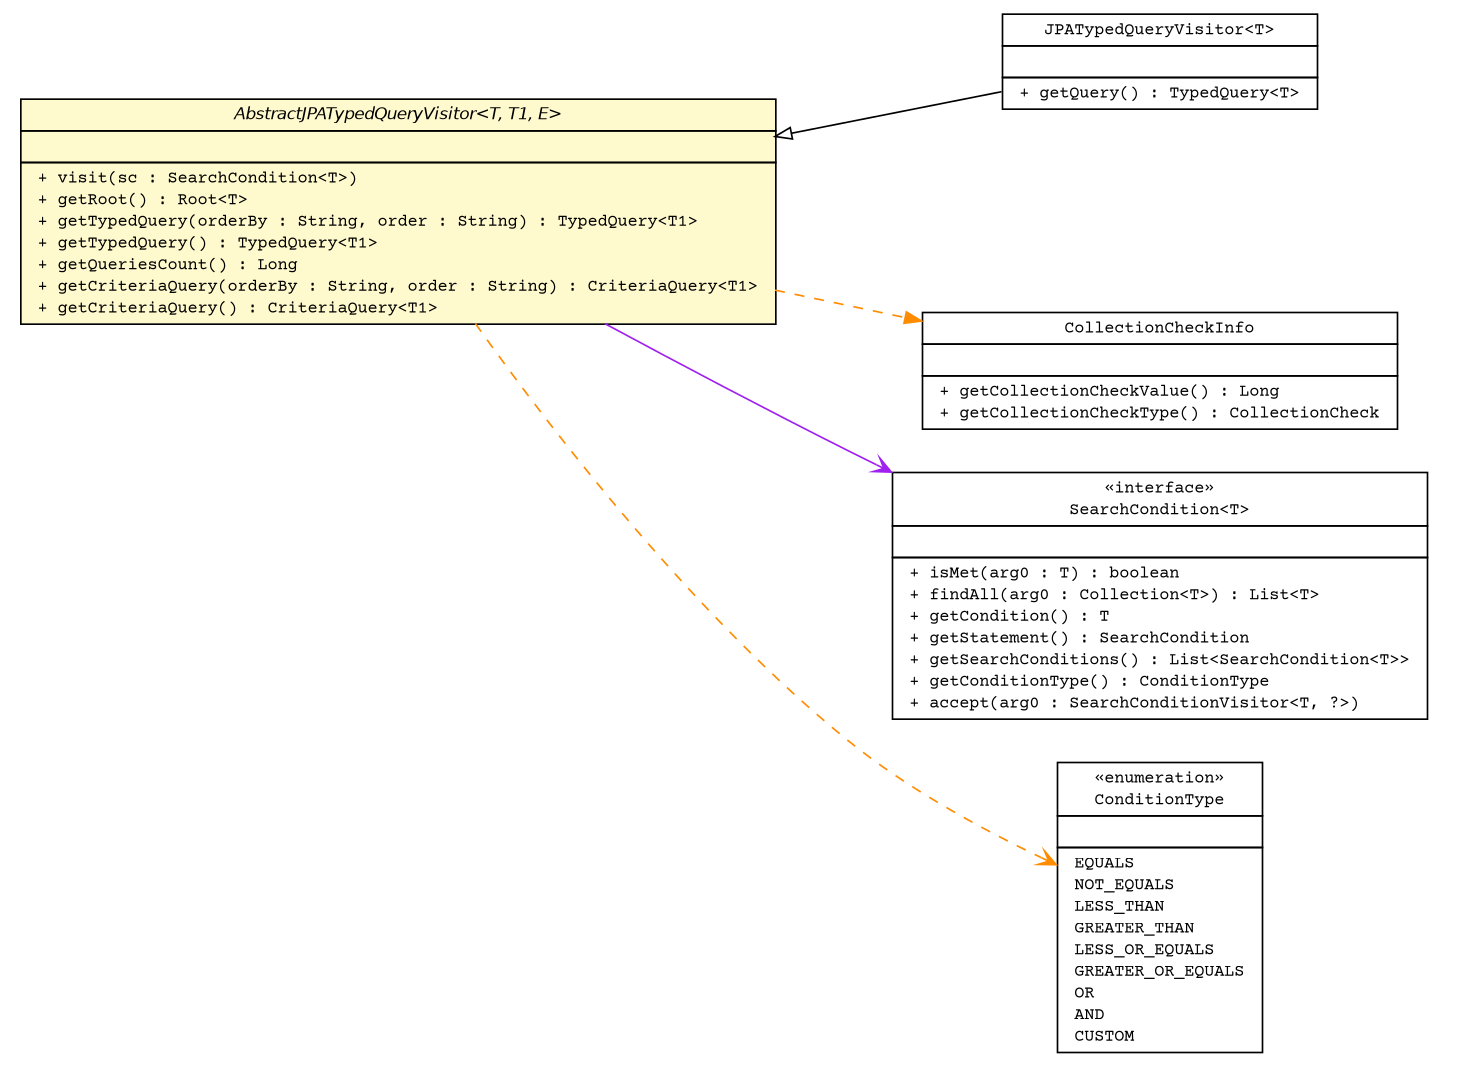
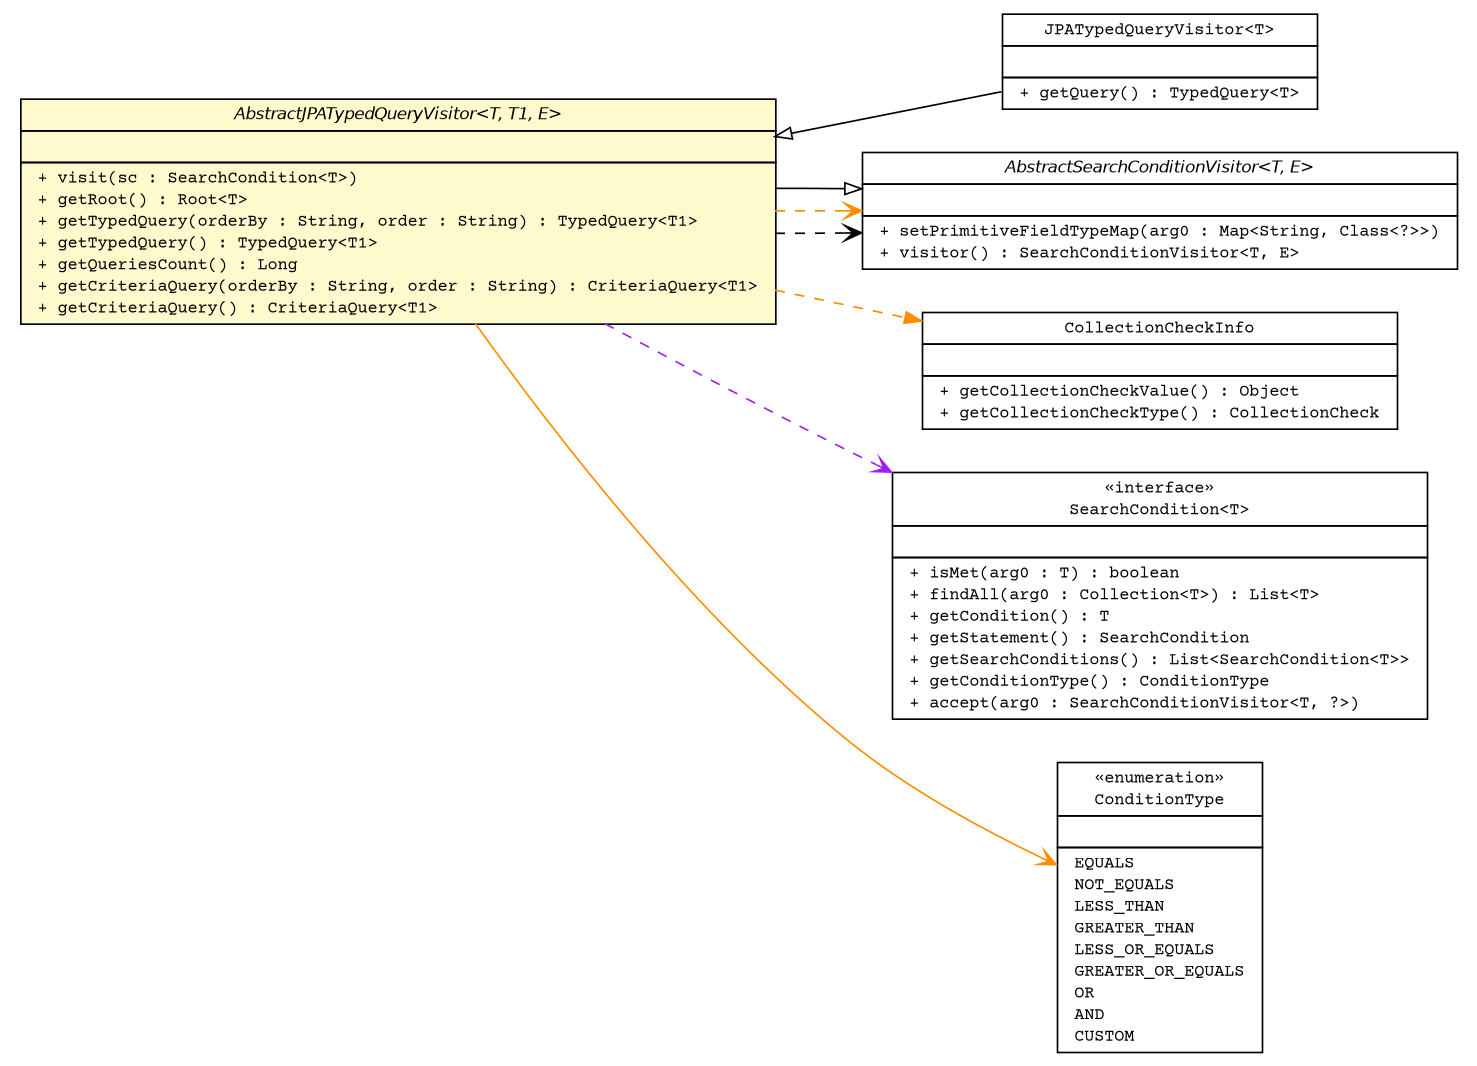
none -> (1159, 211)
(1110, 391) -> (1120, 391)
(740, 395) -> (740, 395)
(725, 627) -> (725, 627)
